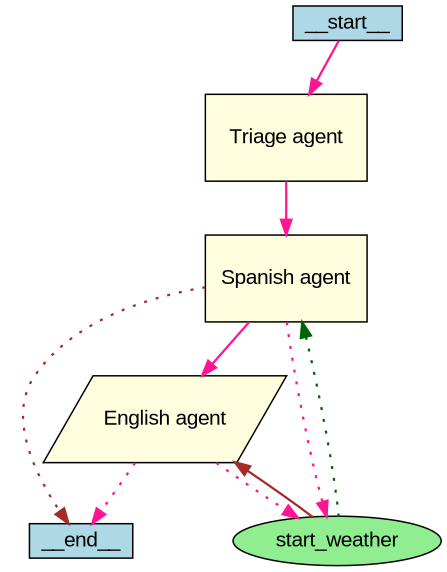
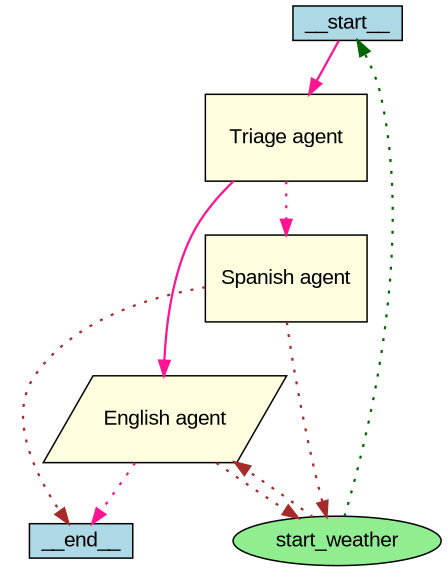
(286, 200) -> (286, 200)
(231, 343) -> (181, 263)
(302, 412) -> (302, 412)
(325, 426) -> (389, 286)
(250, 487) -> (250, 487)
(280, 493) -> (280, 493)
